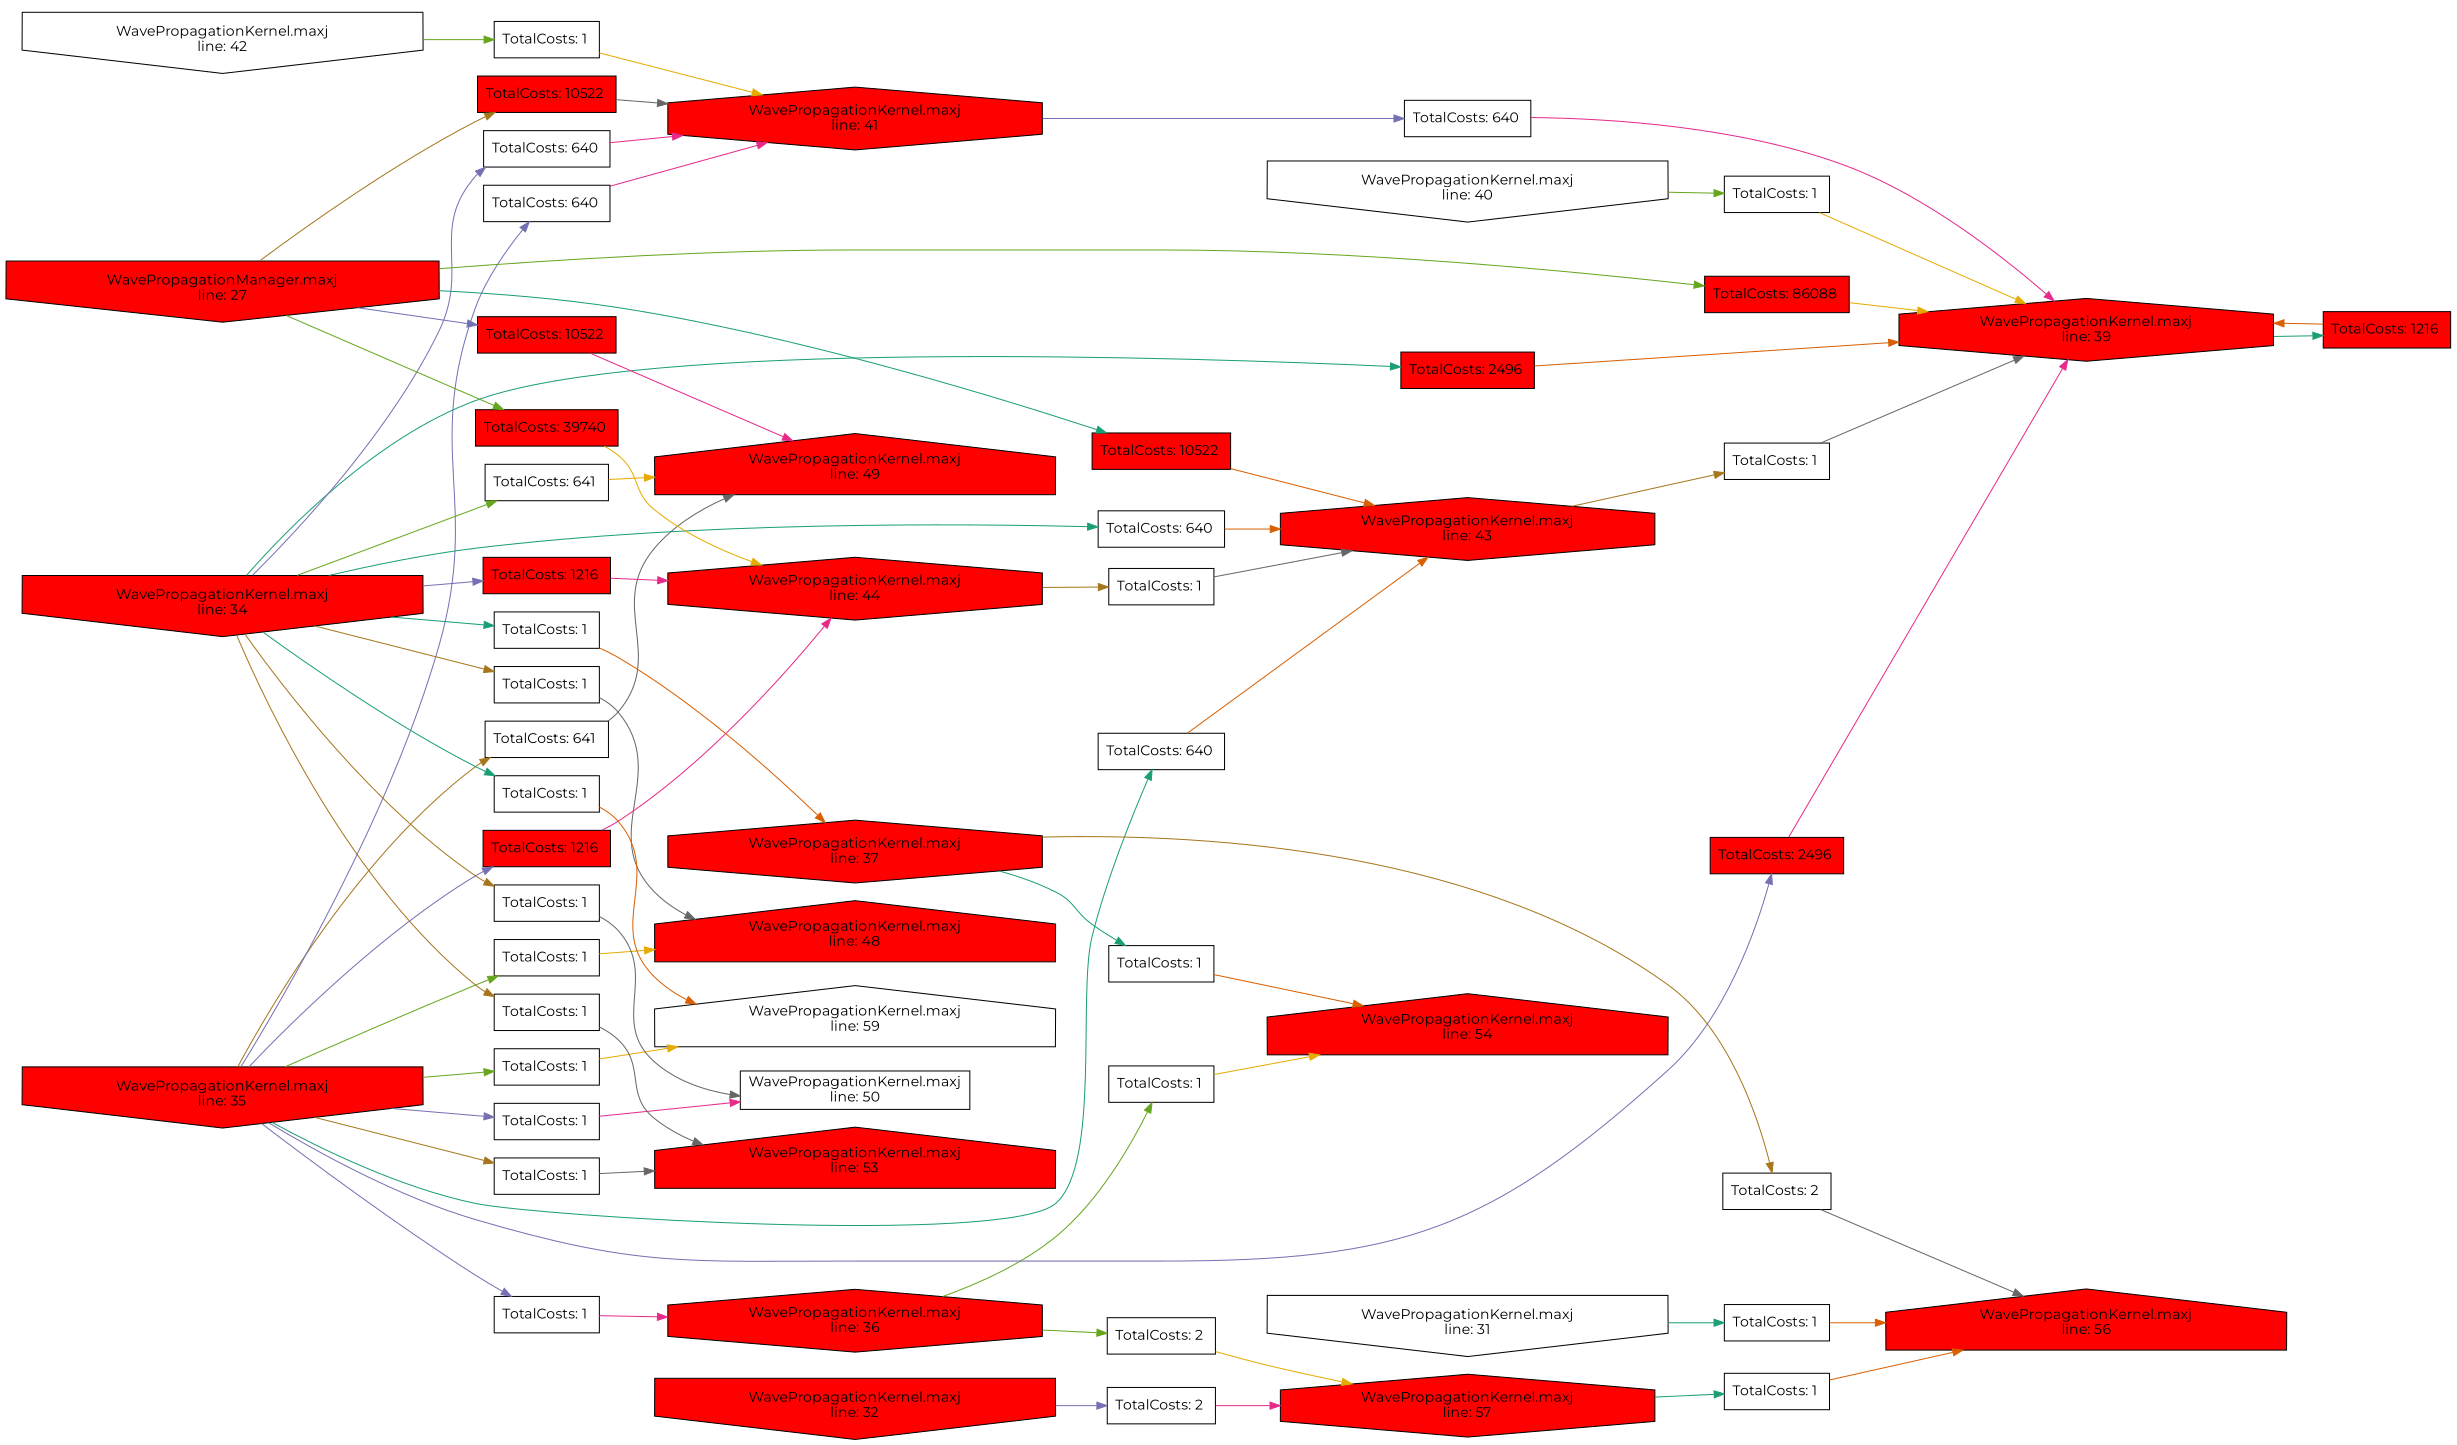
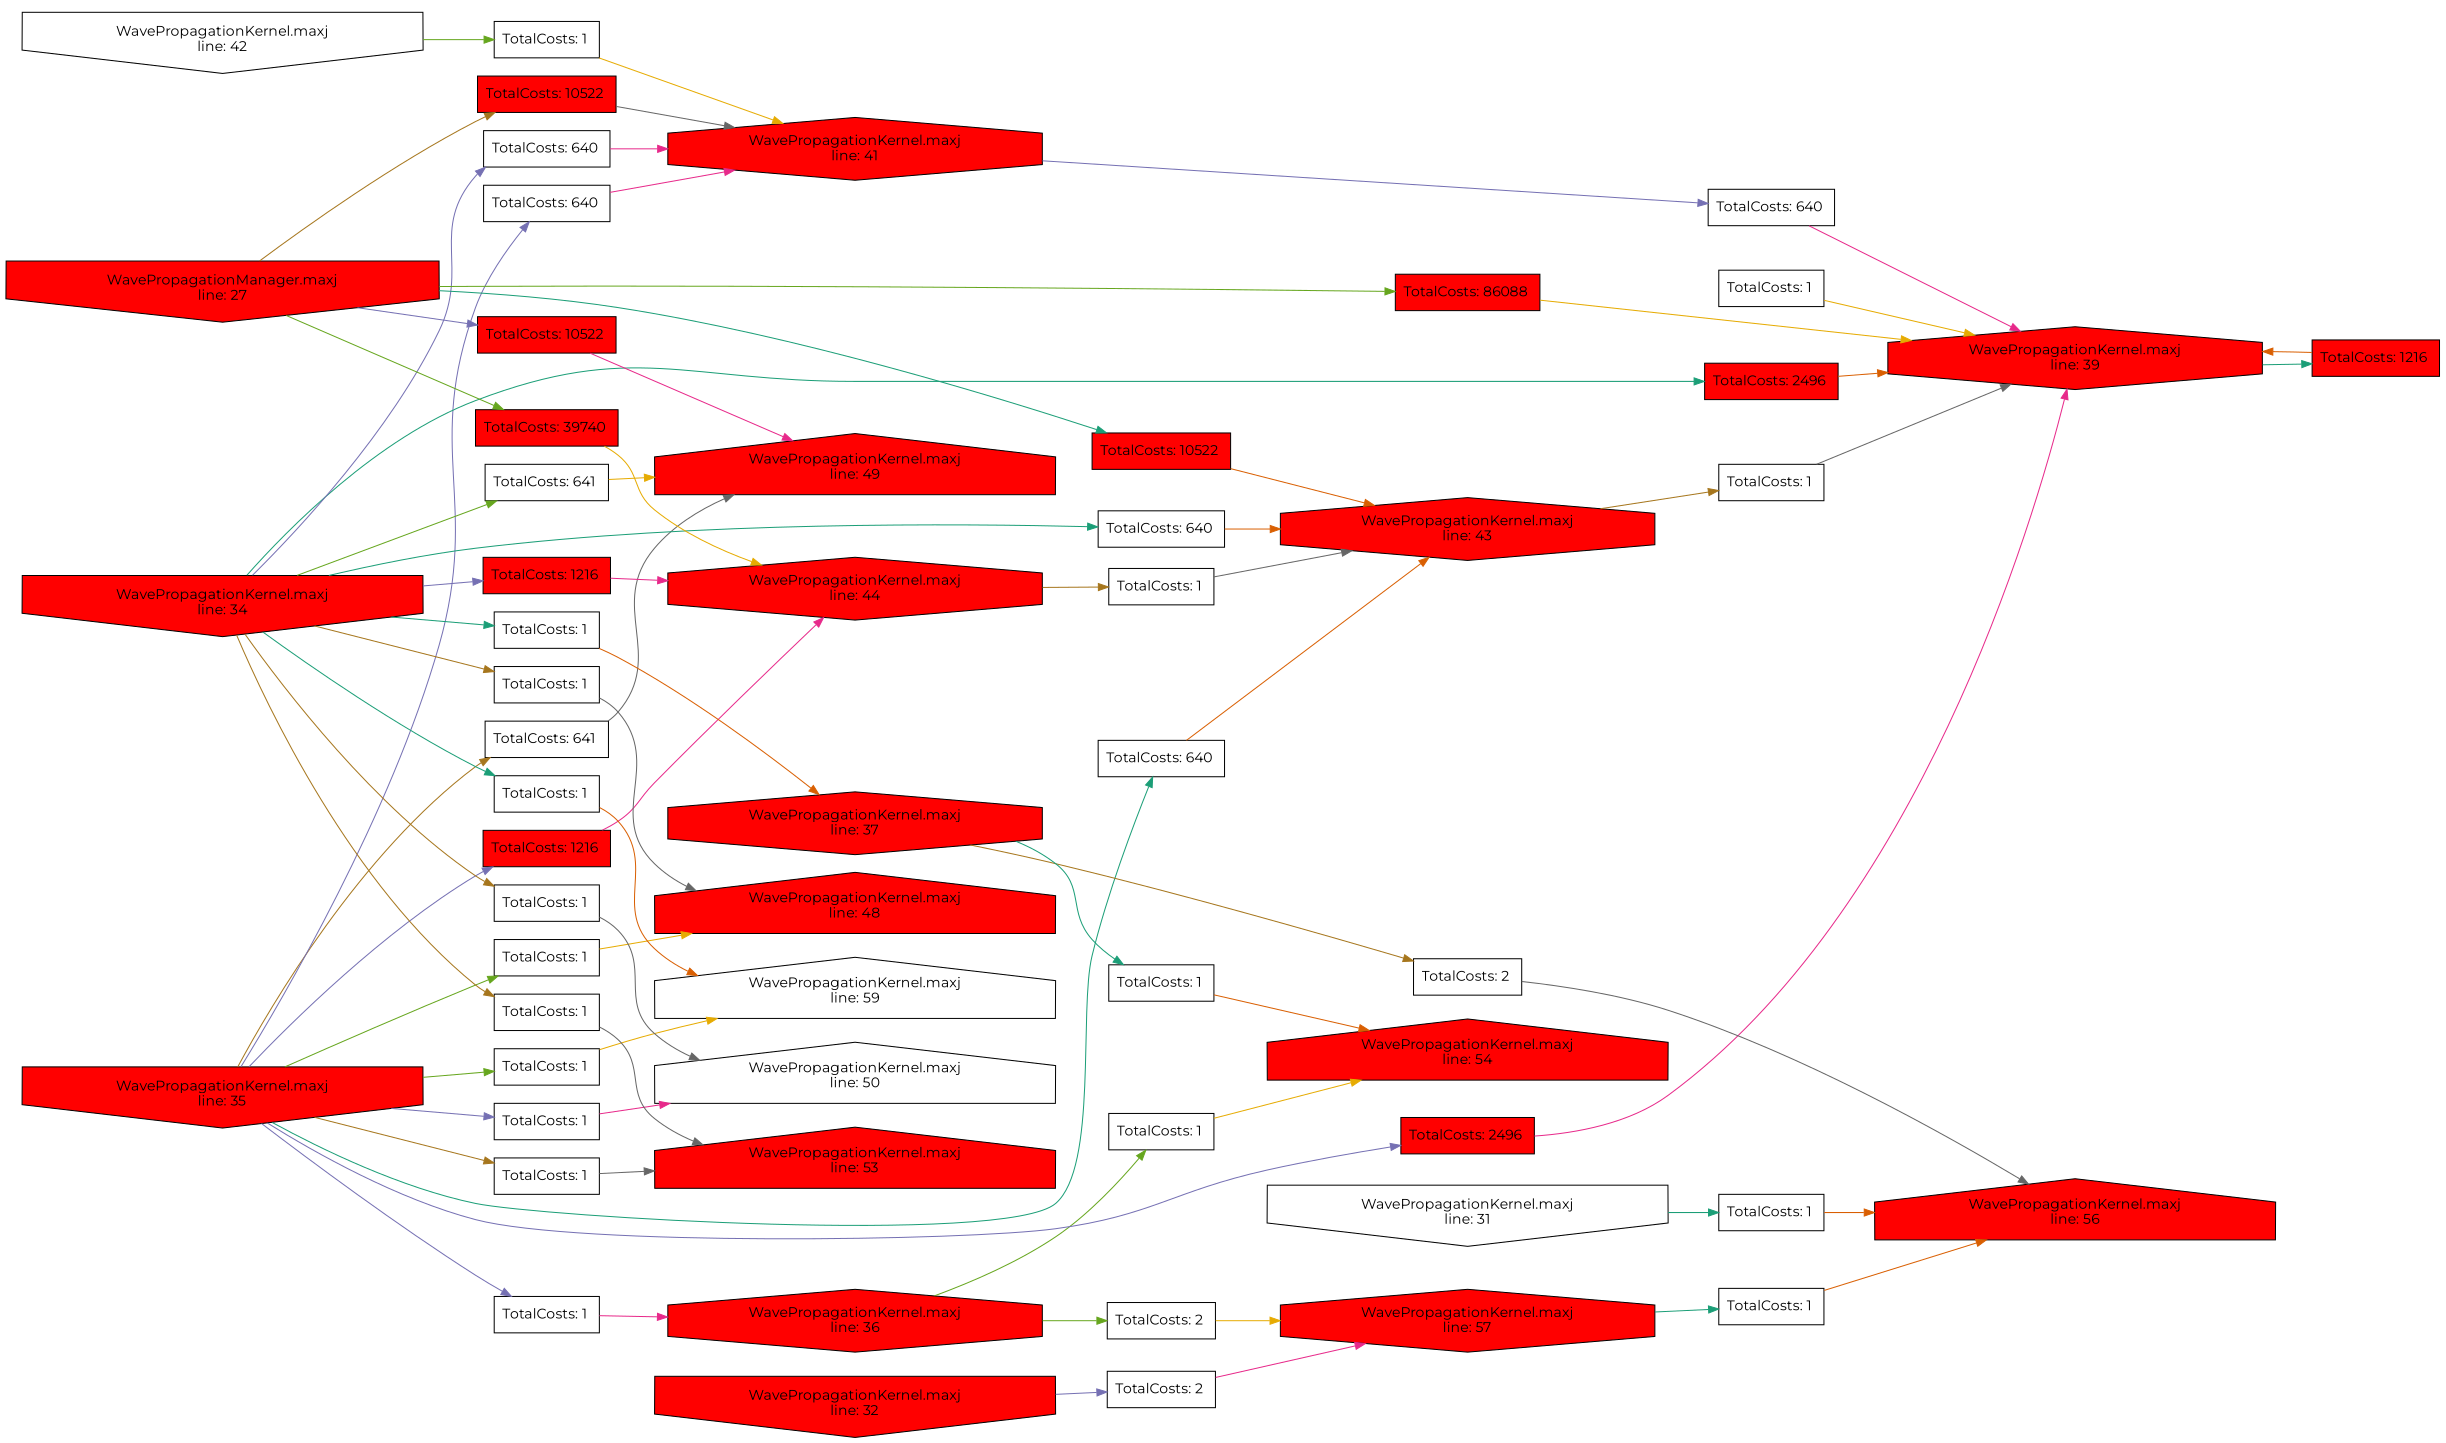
(1468, 188) -> none
(855, 1090) -> (855, 1076)
